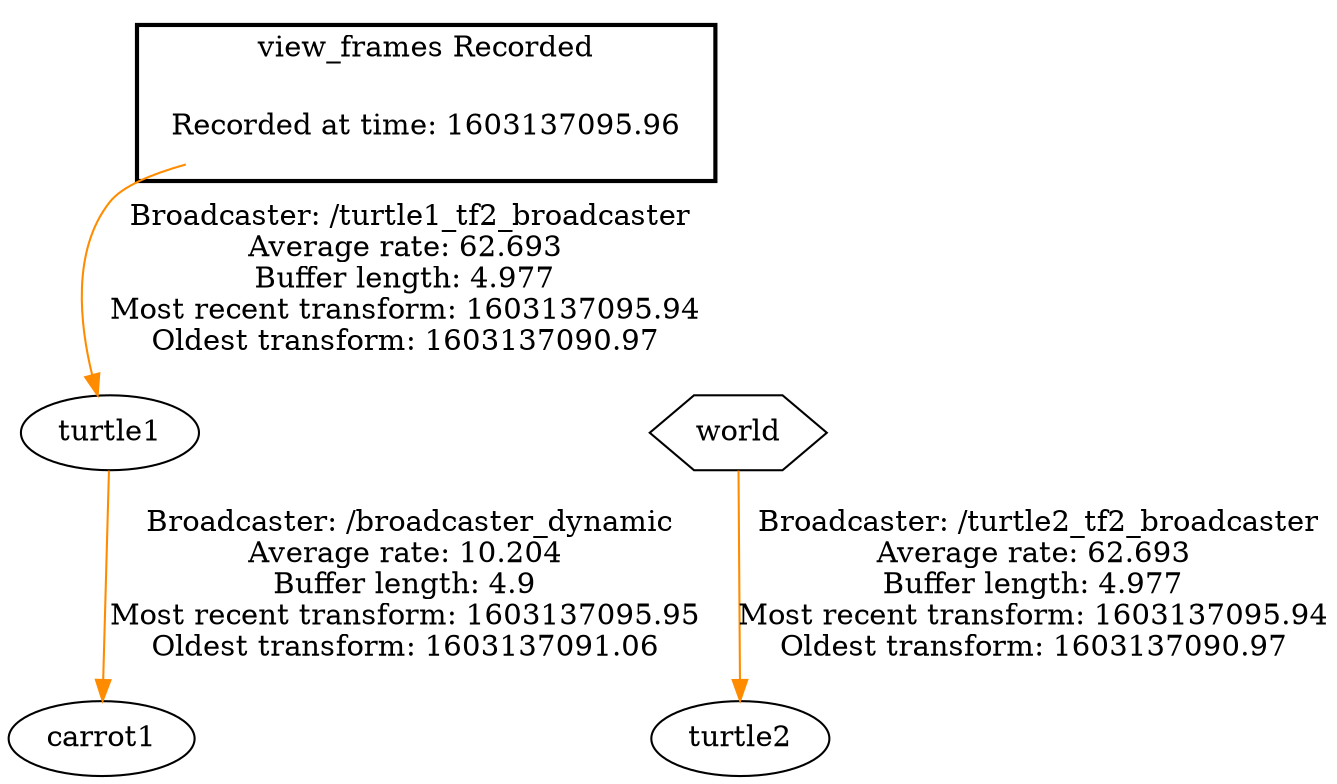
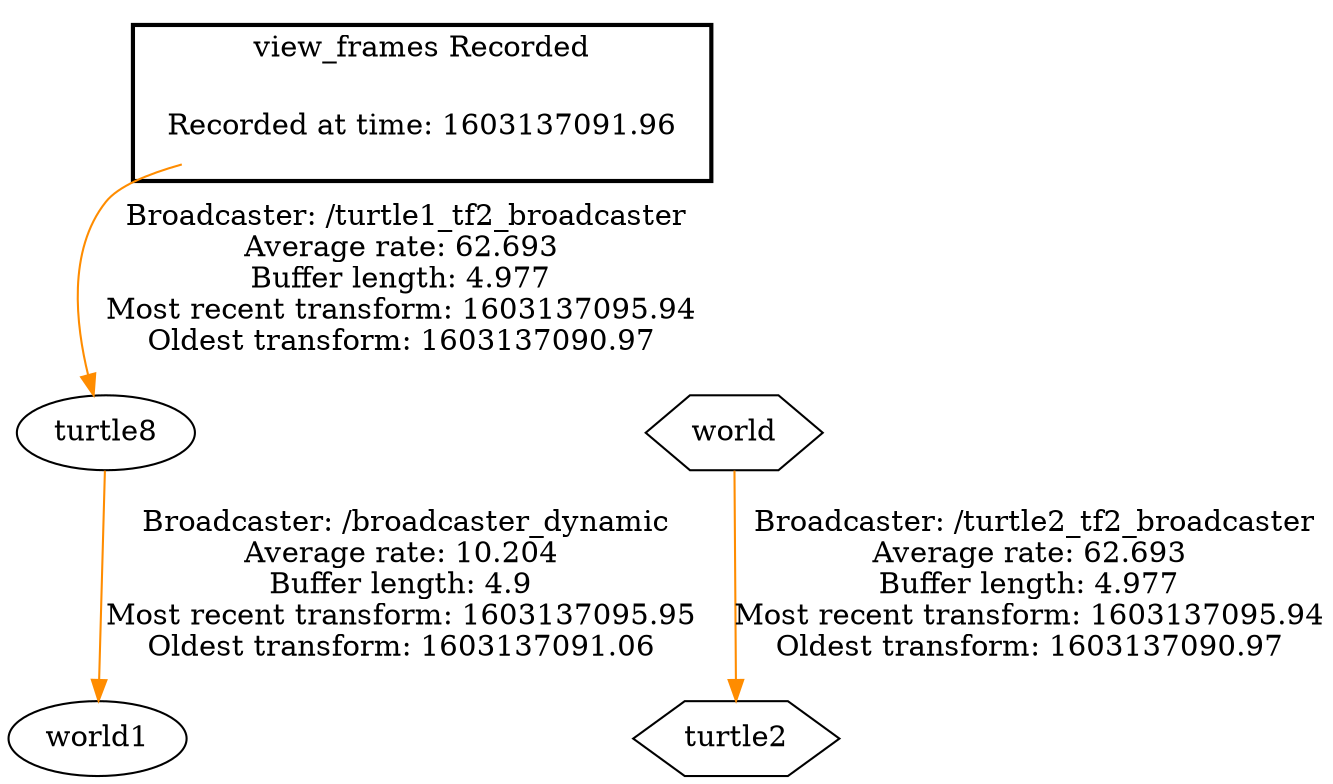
(426, 127) -> (422, 127)
(110, 433) -> (106, 433)
(102, 739) -> (98, 739)
(740, 739) -> (736, 739)
